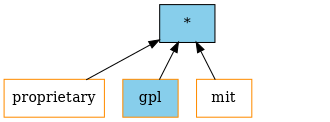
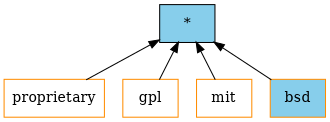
(150, 98) -> (150, 98)
none -> (298, 98)
